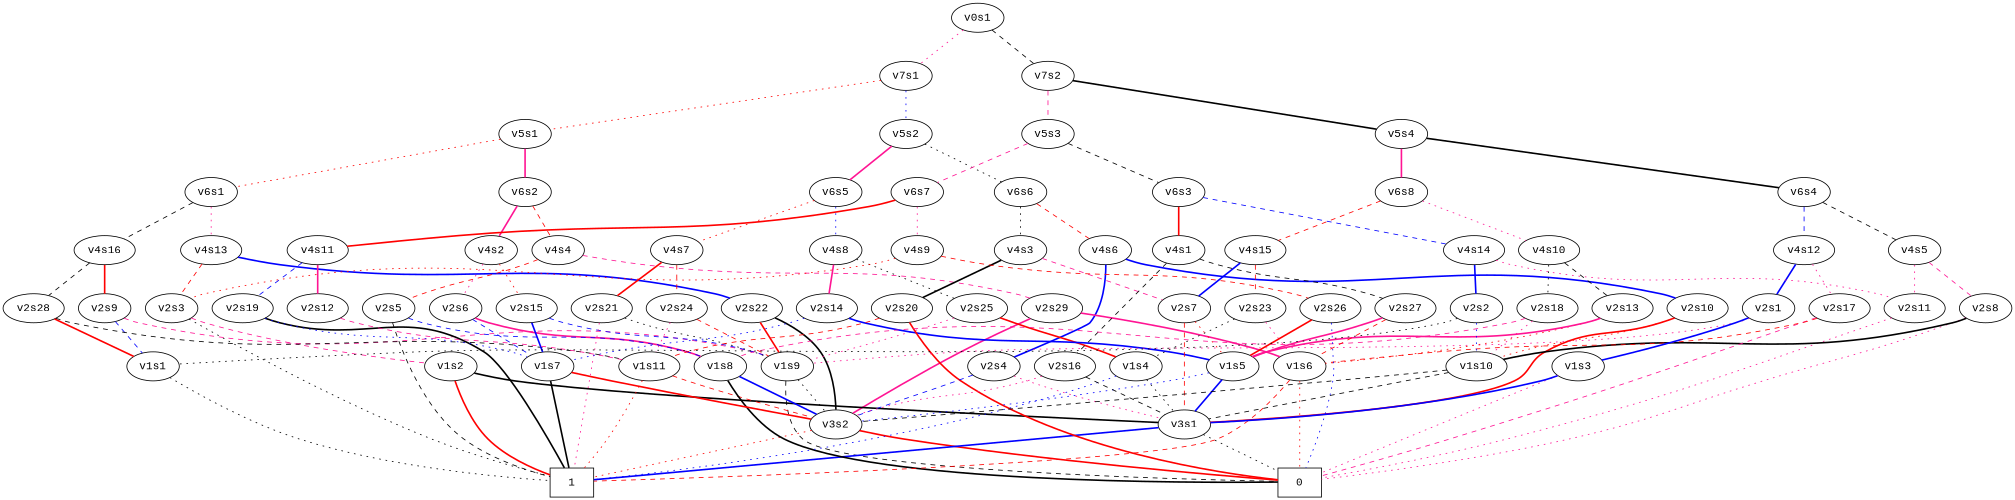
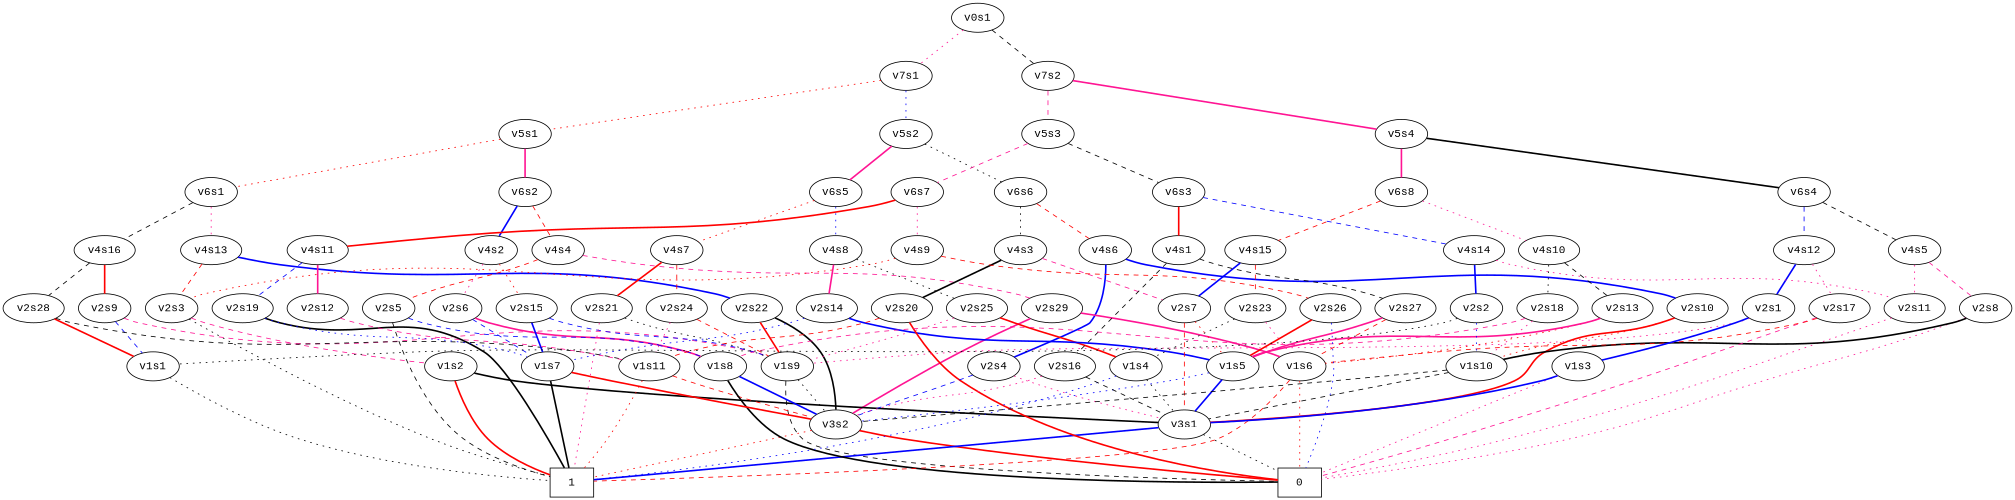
(1225, 105) -> (1225, 105)
(508, 221) -> (508, 221)
